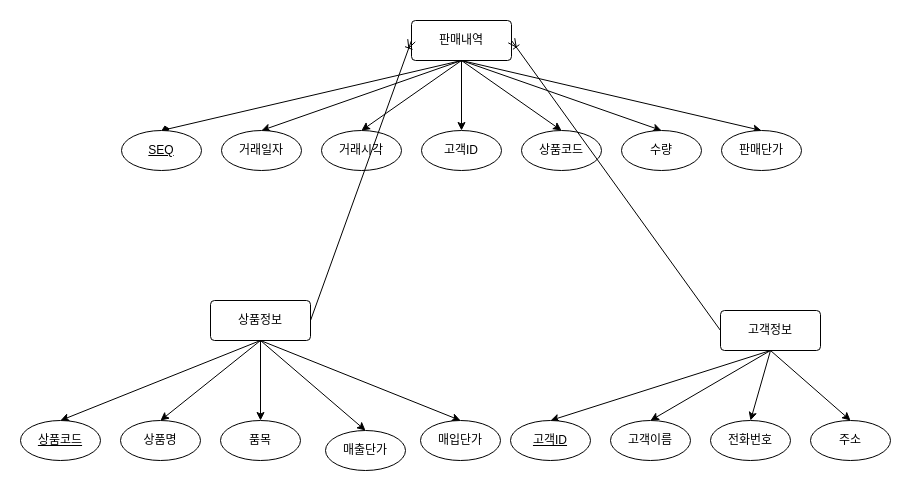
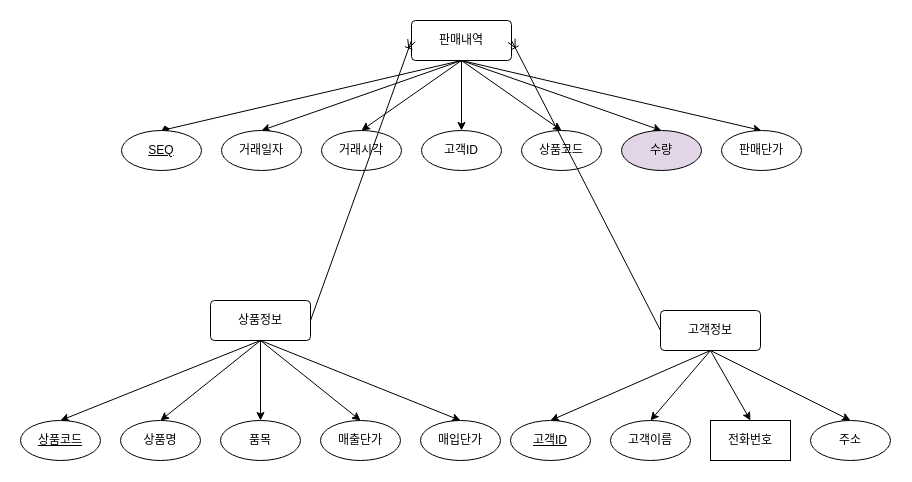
(662, 151) -> (662, 151)
(771, 331) -> (711, 331)
(751, 441) -> (751, 441)
(366, 451) -> (361, 441)
